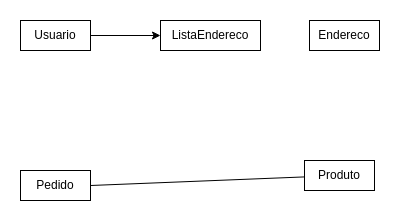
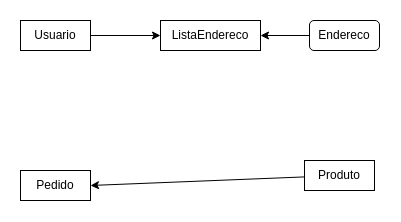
none -> (288, 36)
(345, 36) -> (345, 36)
(97, 185) -> (99, 185)
